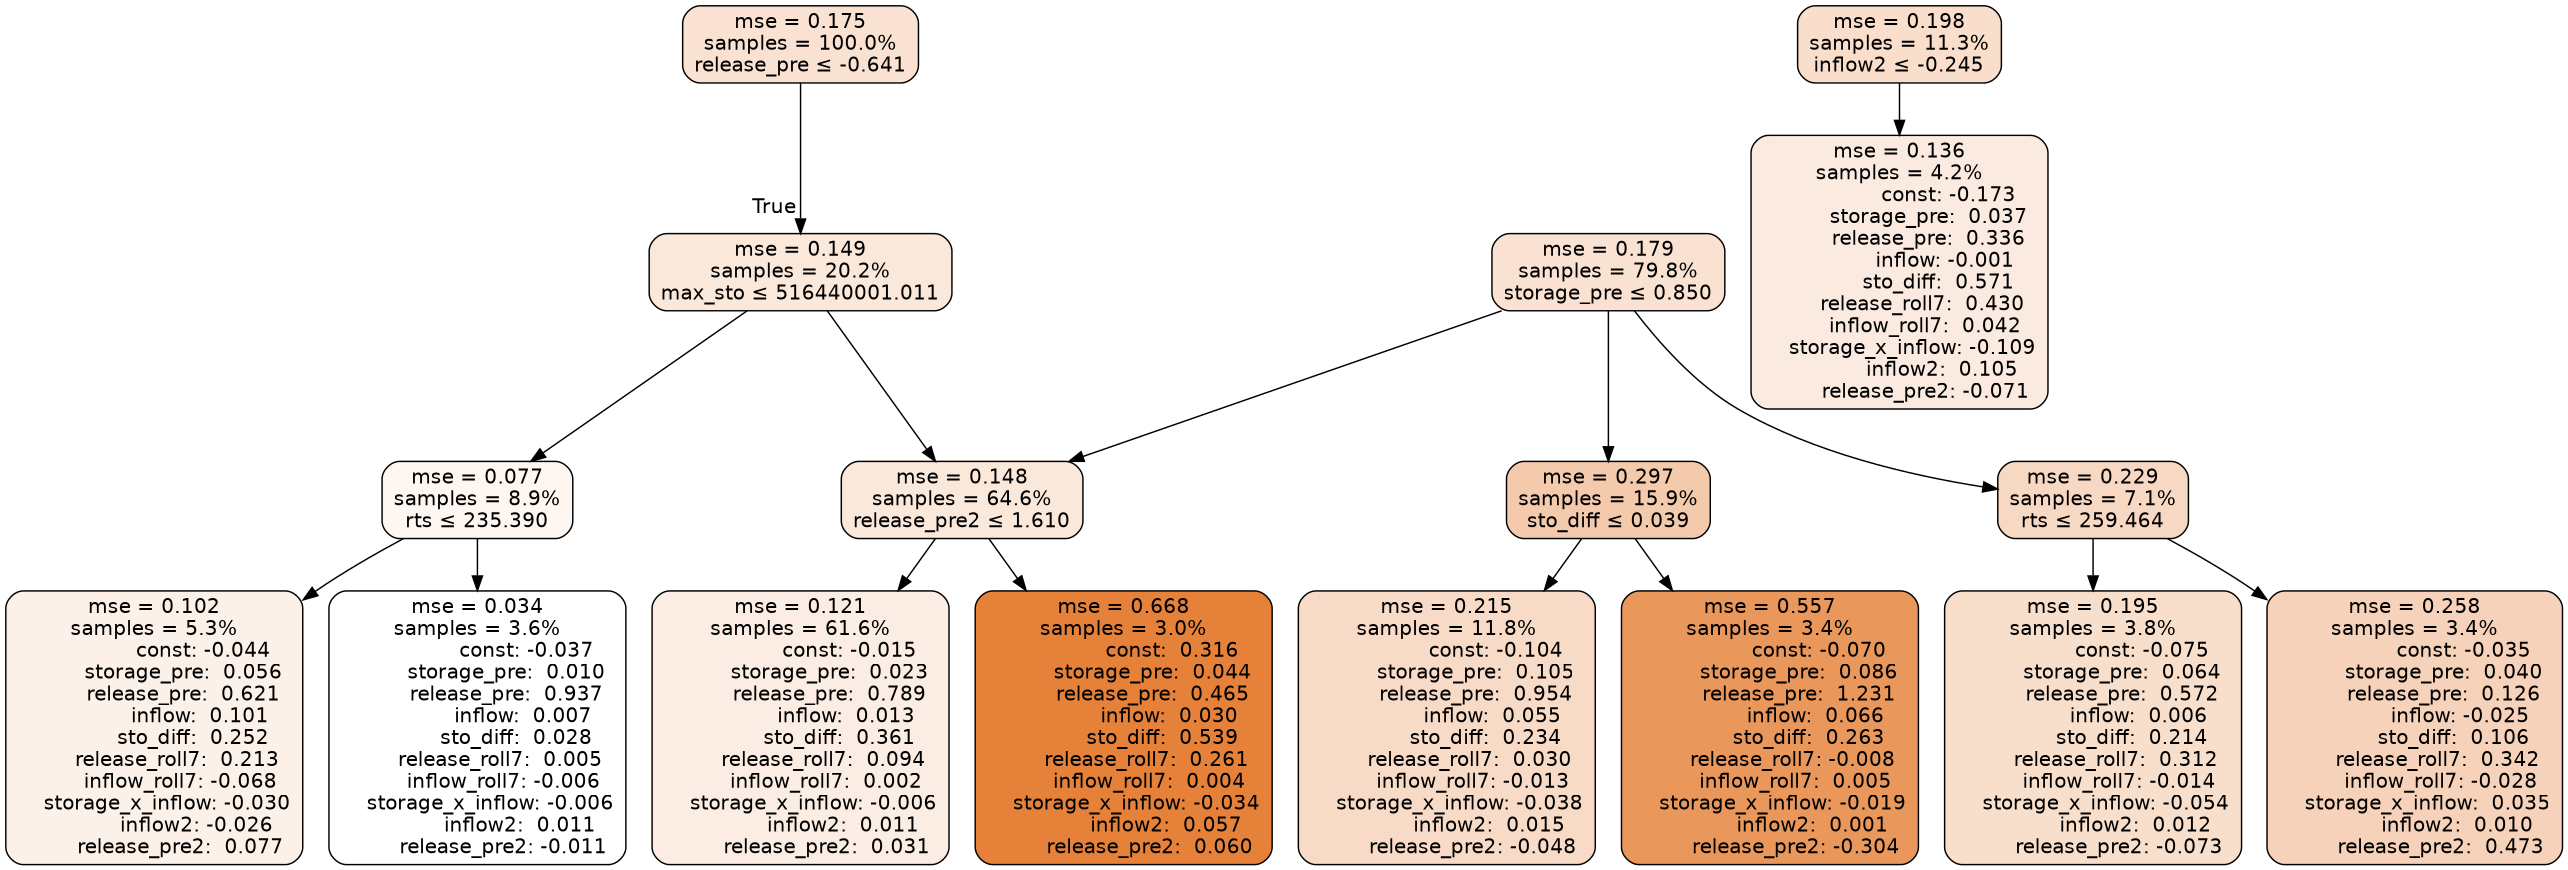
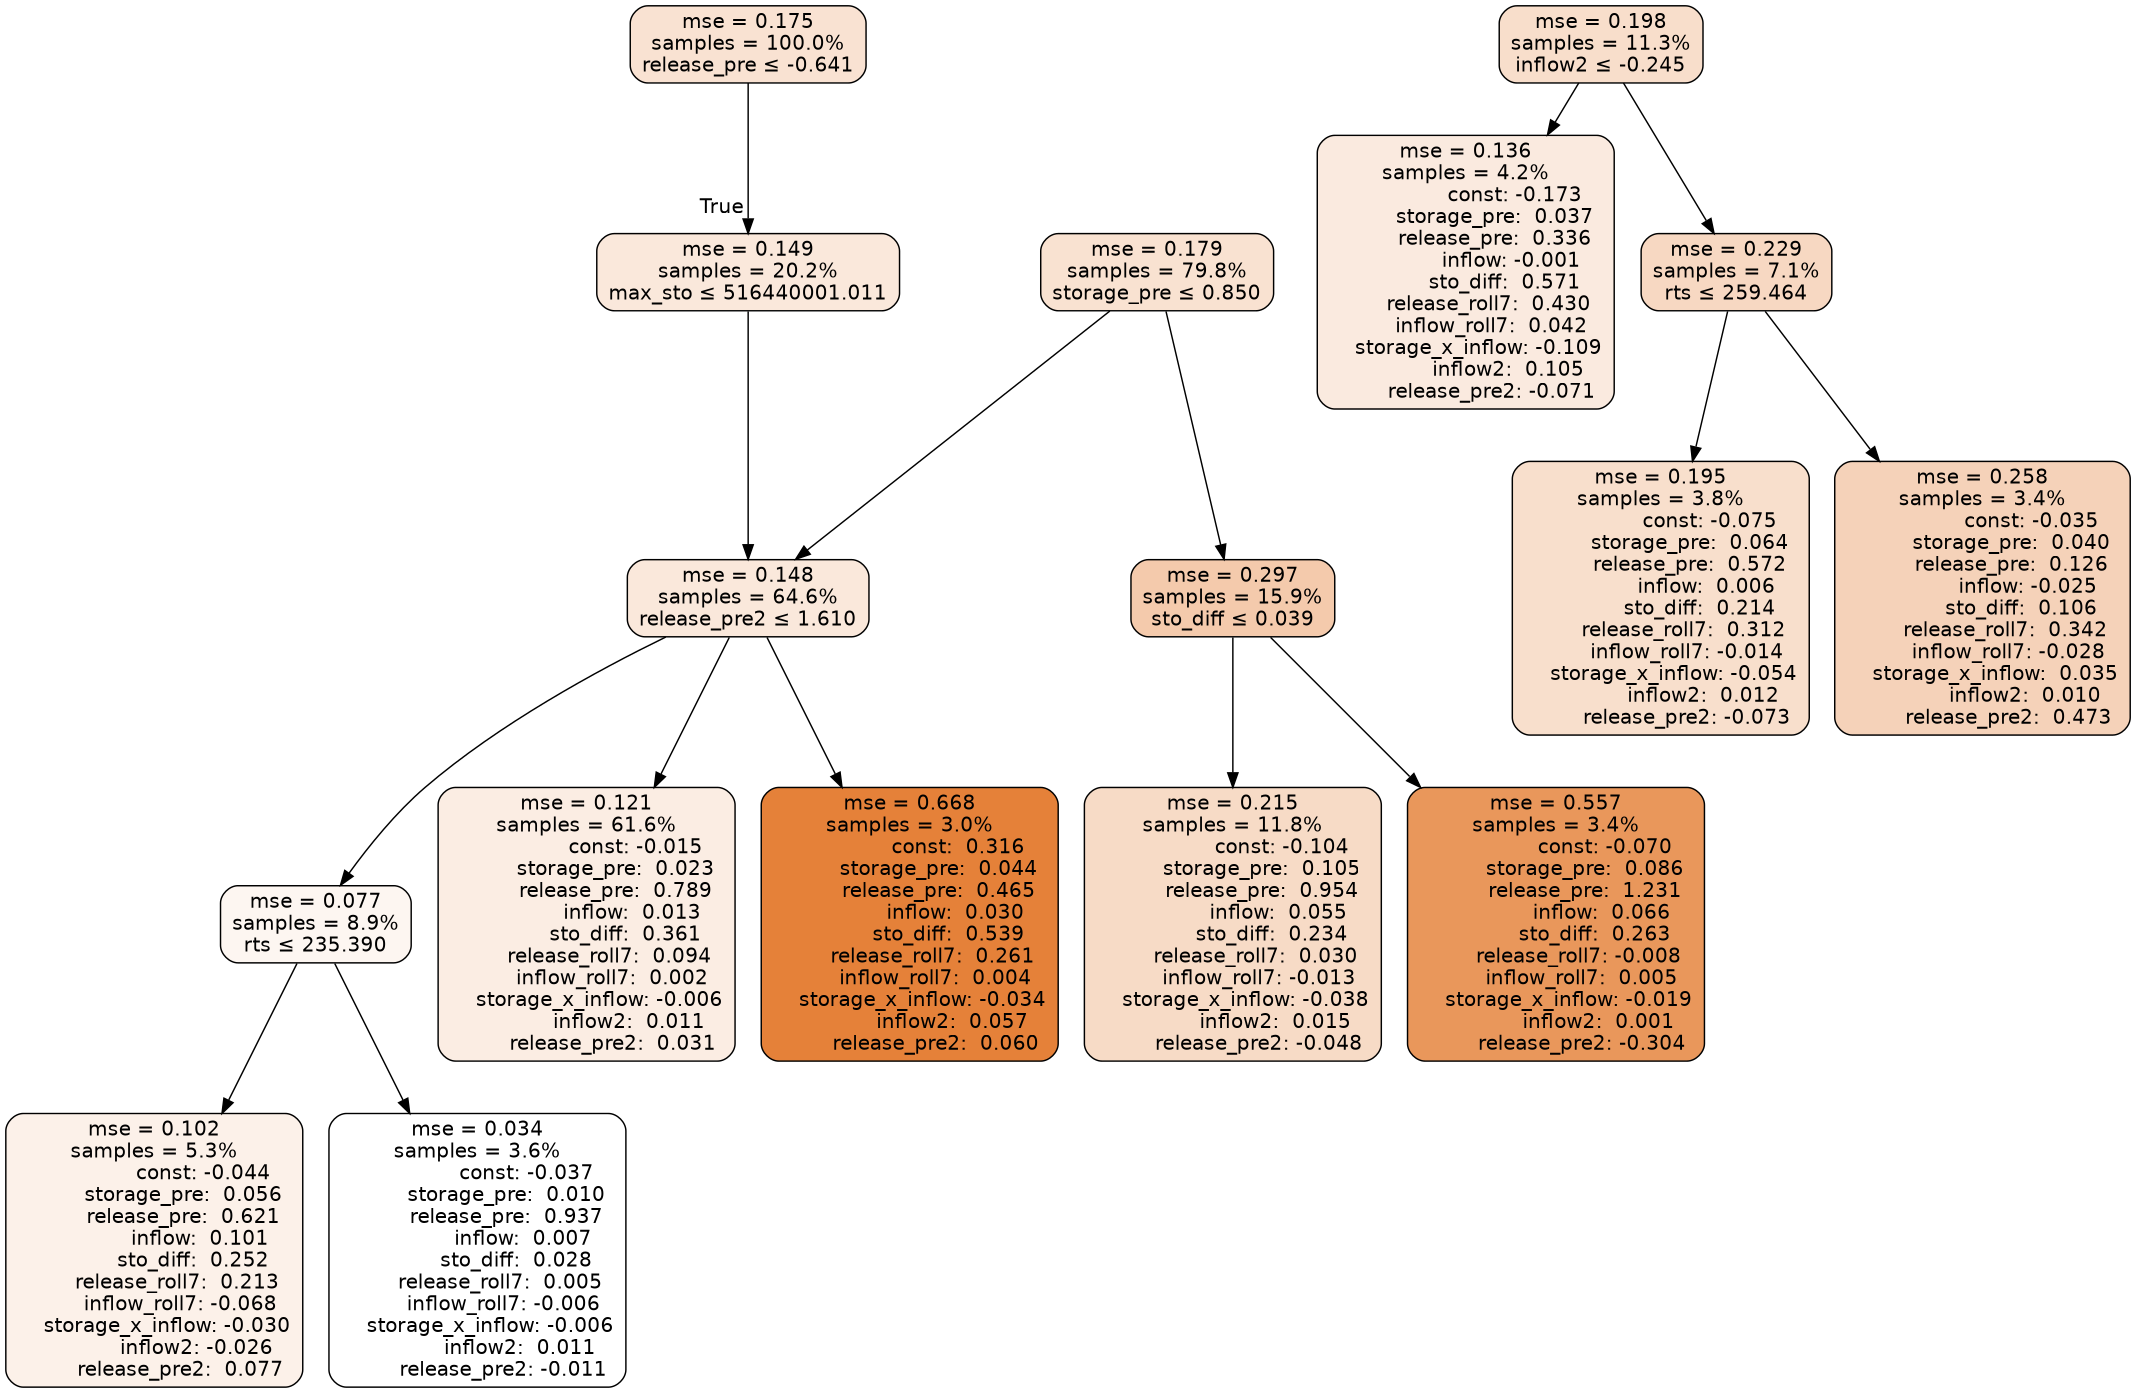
(645, 382) -> (493, 736)
(1789, 434) -> (1665, 152)
